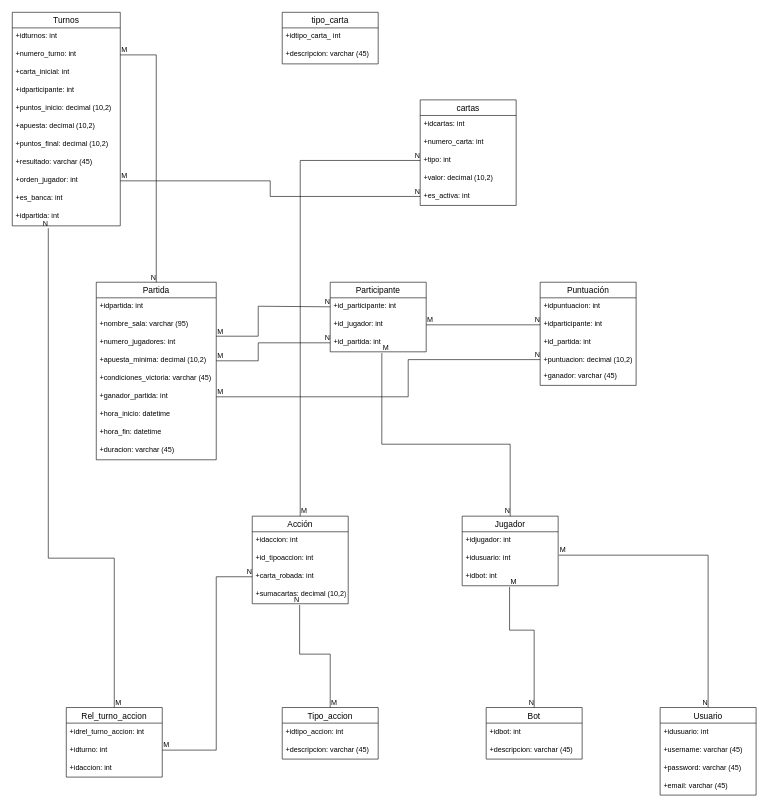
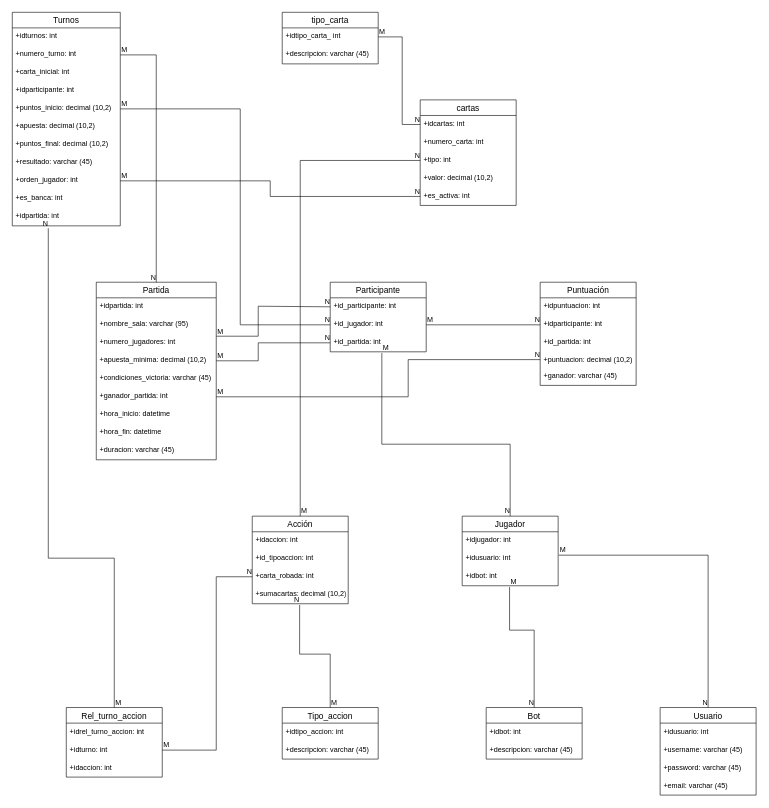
none -> (402, 77)
none -> (240, 202)
